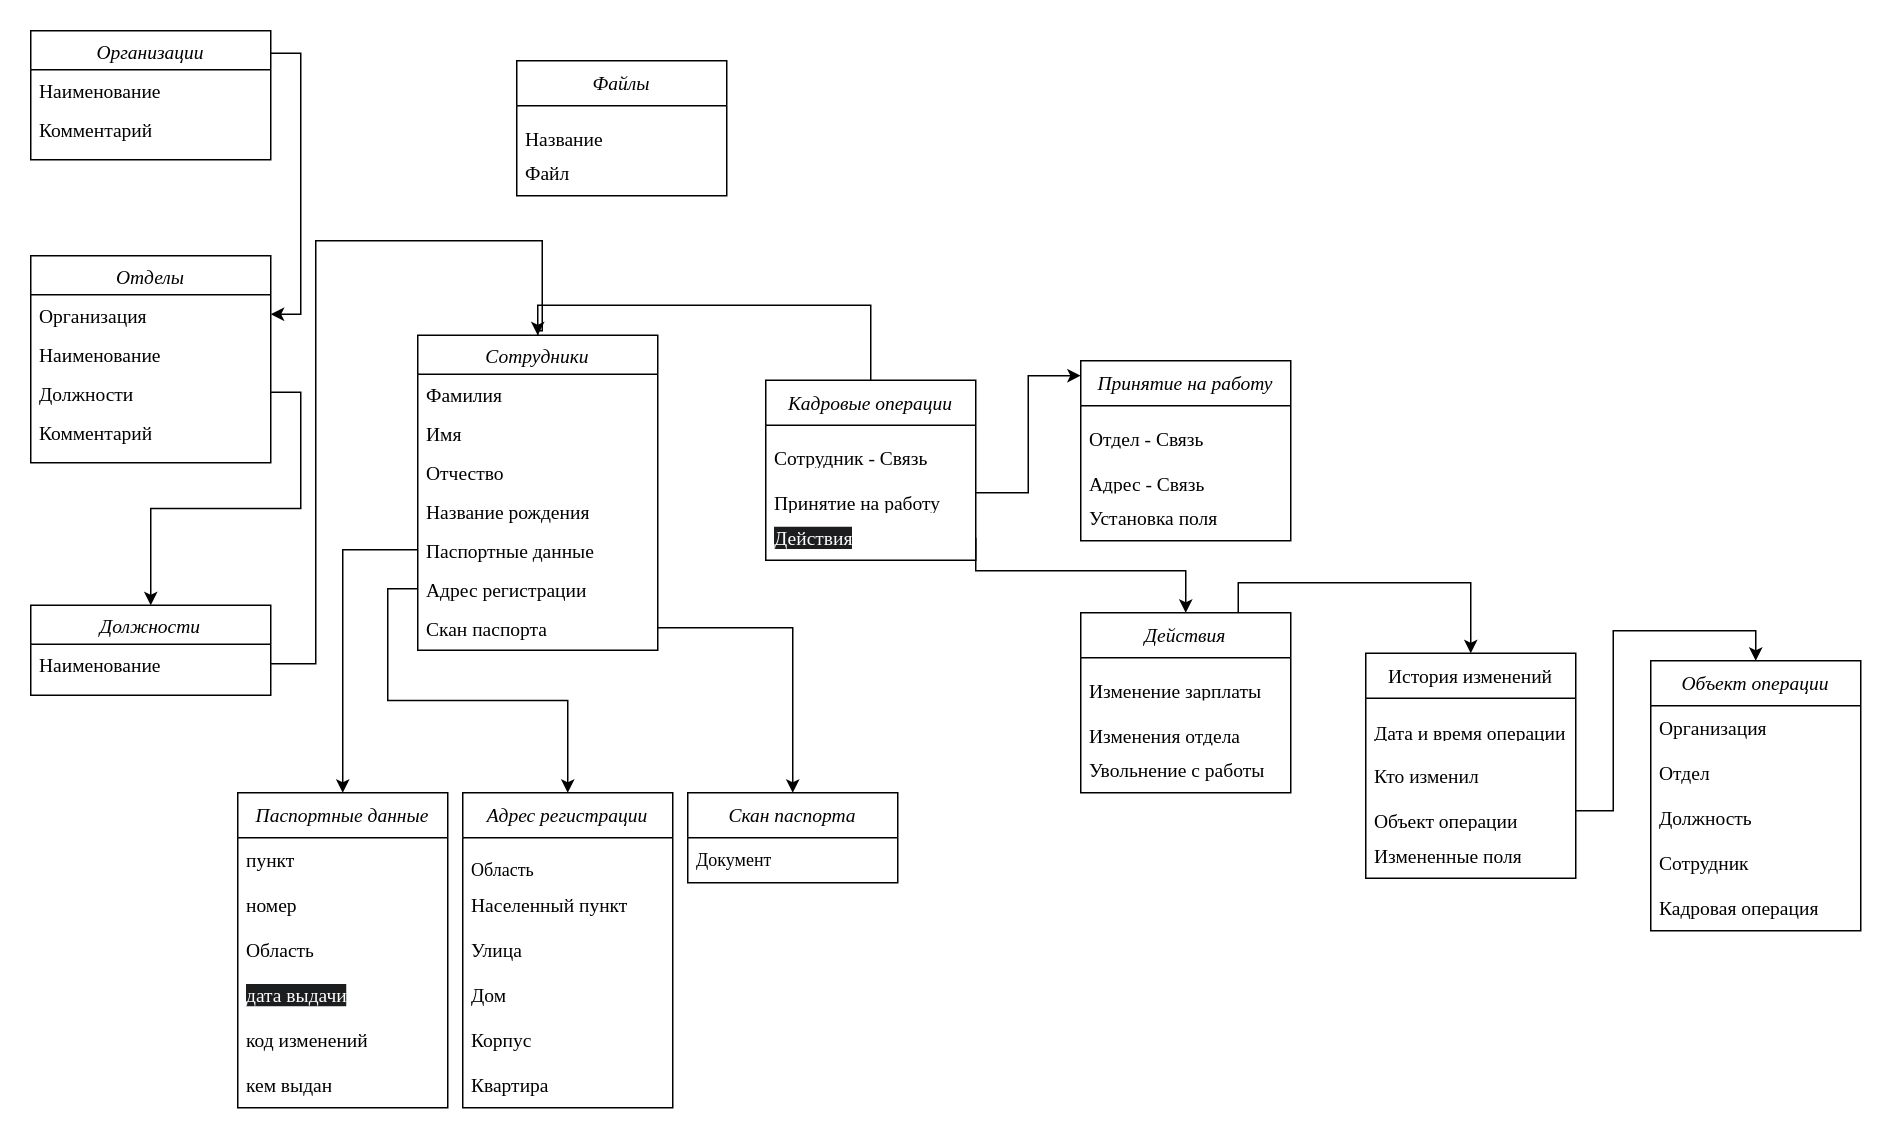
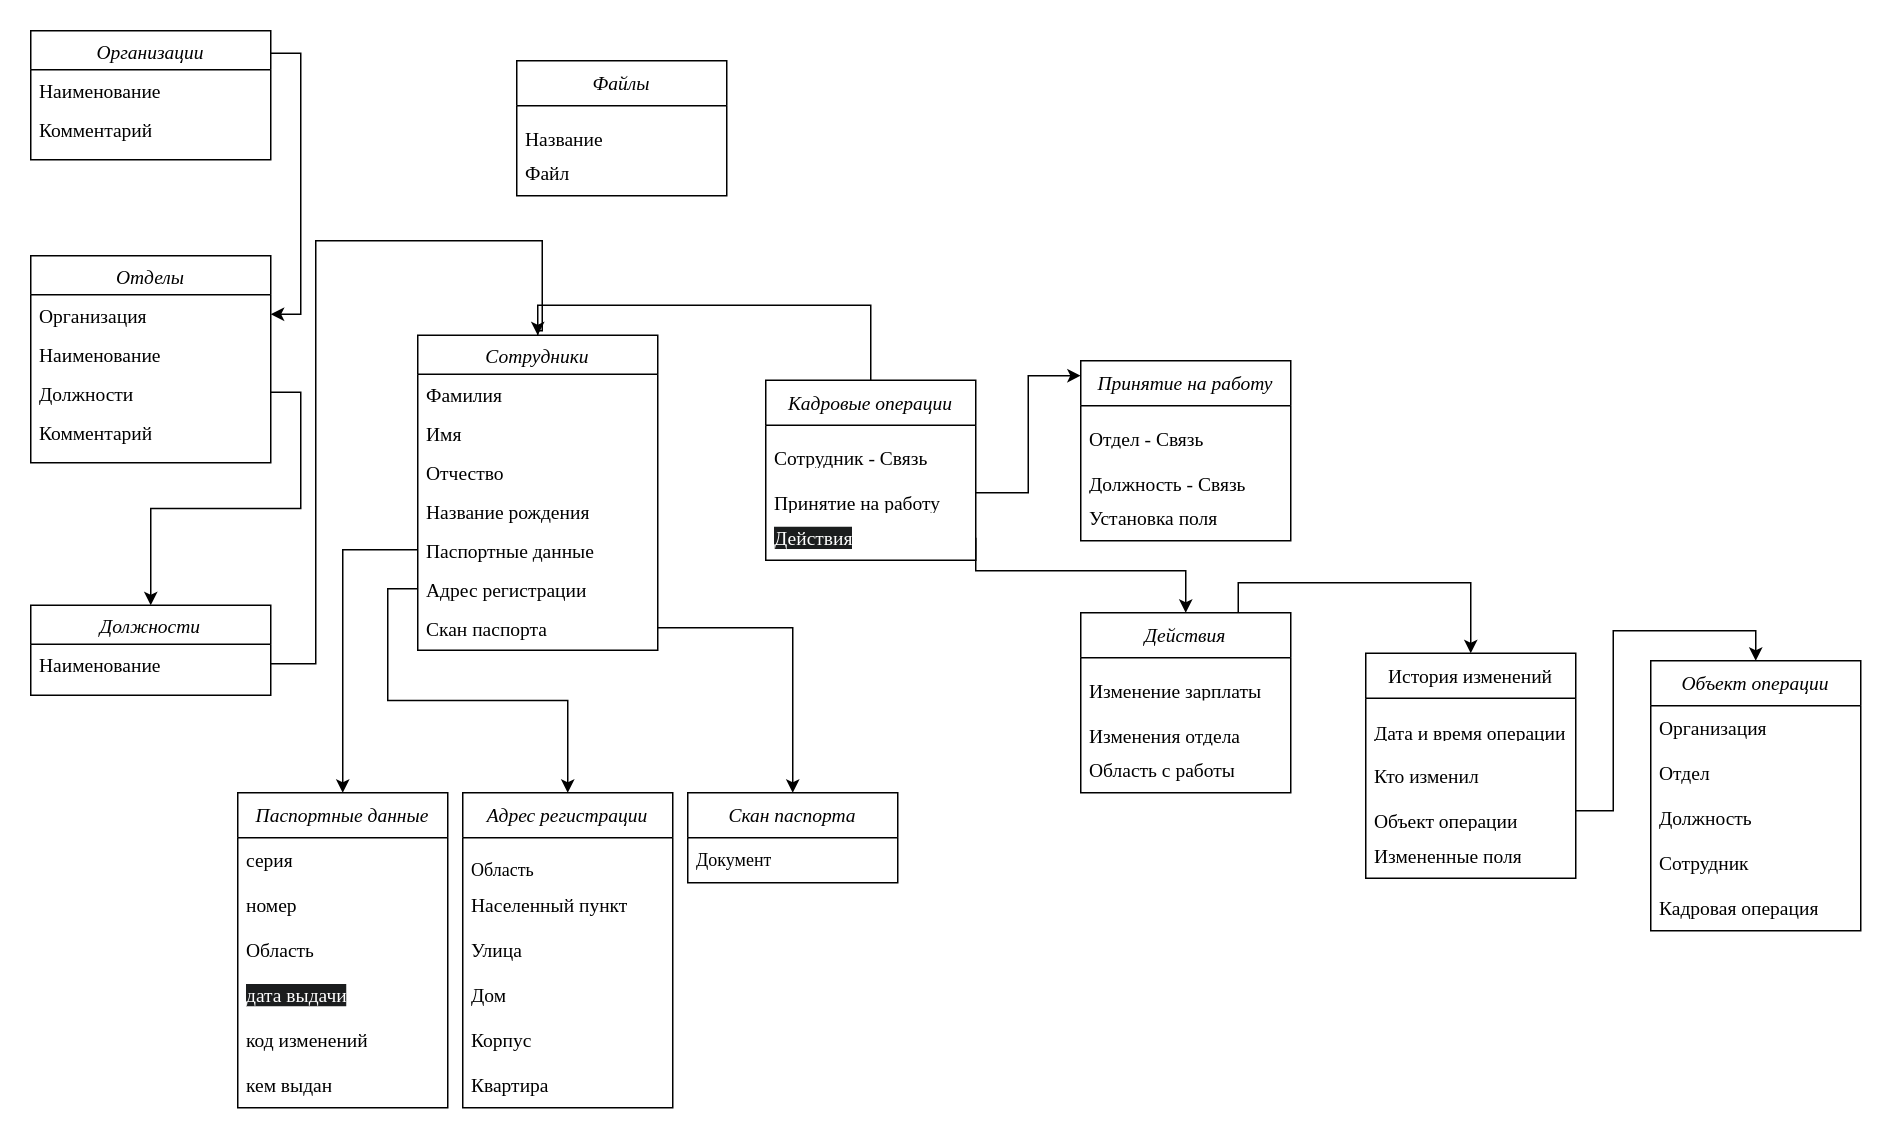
(1156, 473) -> (1178, 473)
(1187, 770) -> (1172, 770)
(272, 860) -> (272, 860)
